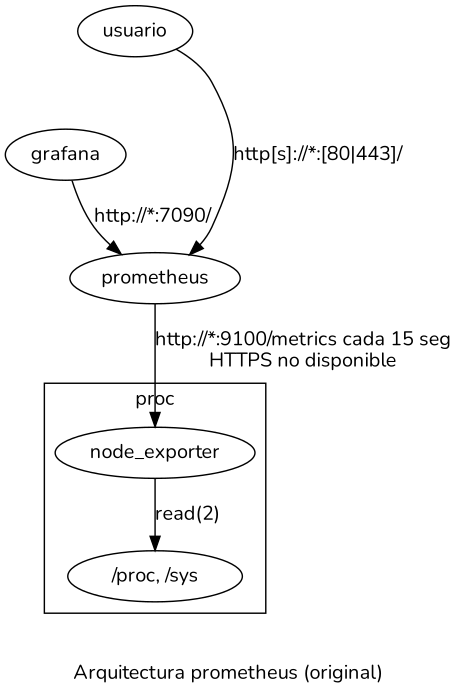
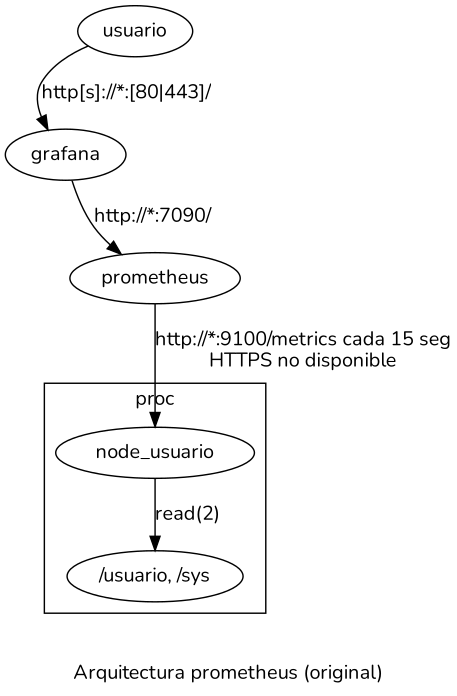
(233, 141) -> (49, 73)
(155, 453) -> (155, 453)
(155, 576) -> (155, 576)
